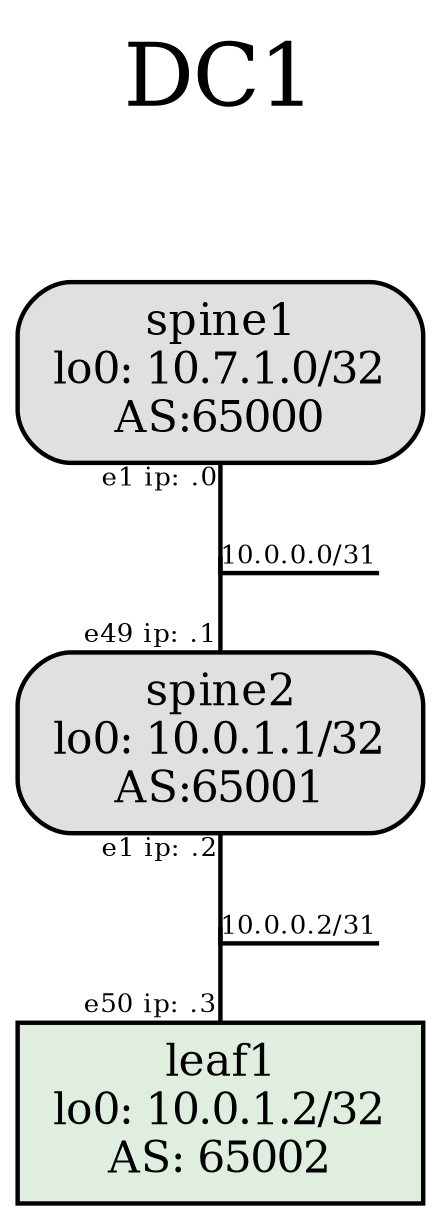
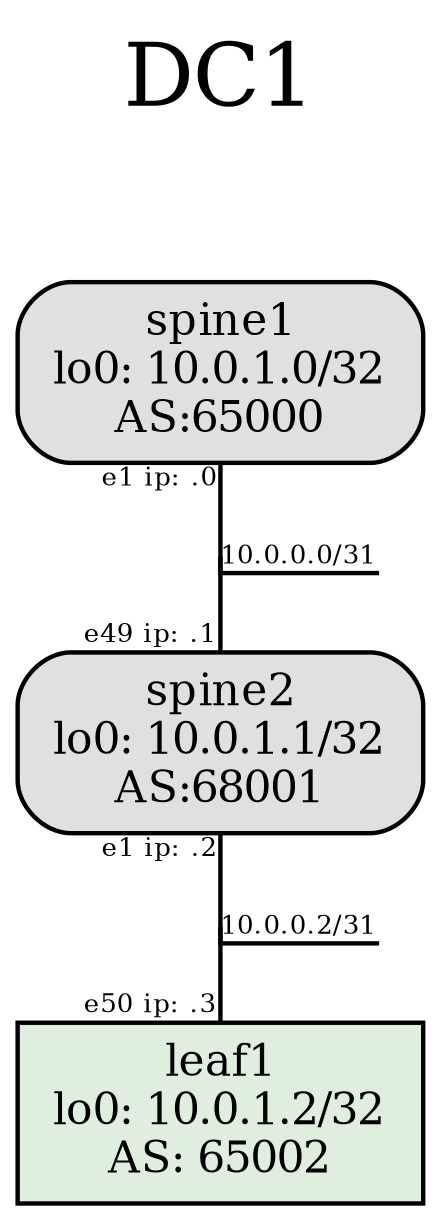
(220, 373) -> (220, 373)
(220, 743) -> (220, 743)
